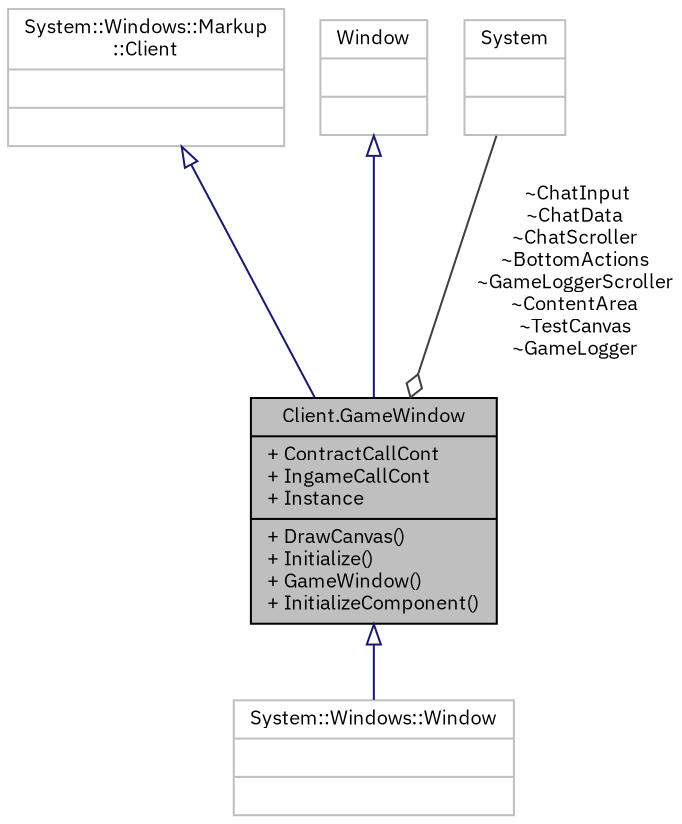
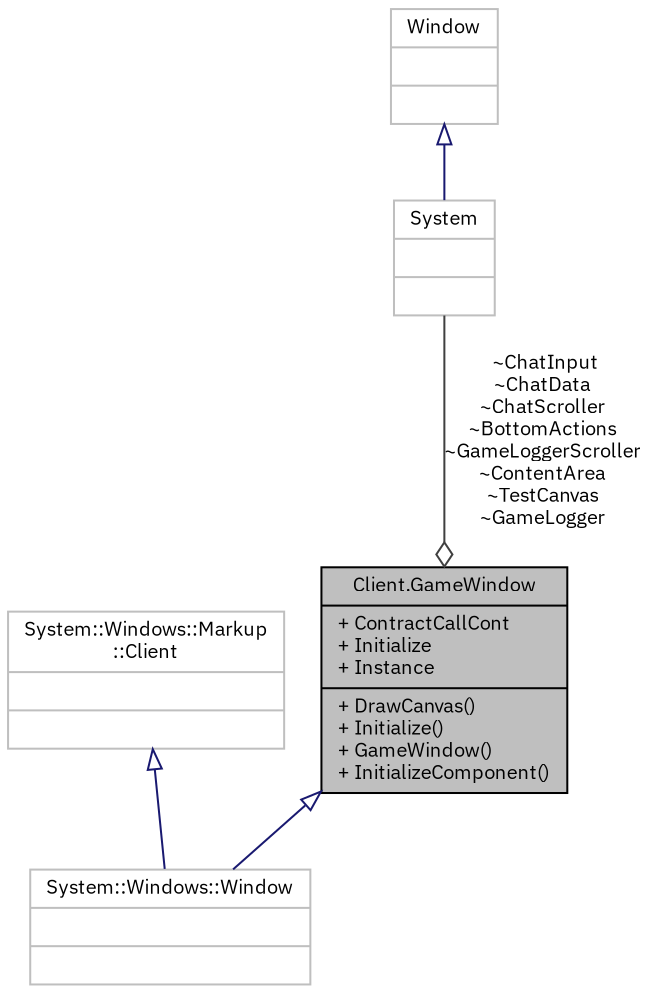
(374, 277) -> (444, 172)
(253, 281) -> (160, 819)
(350, 477) -> (385, 646)
